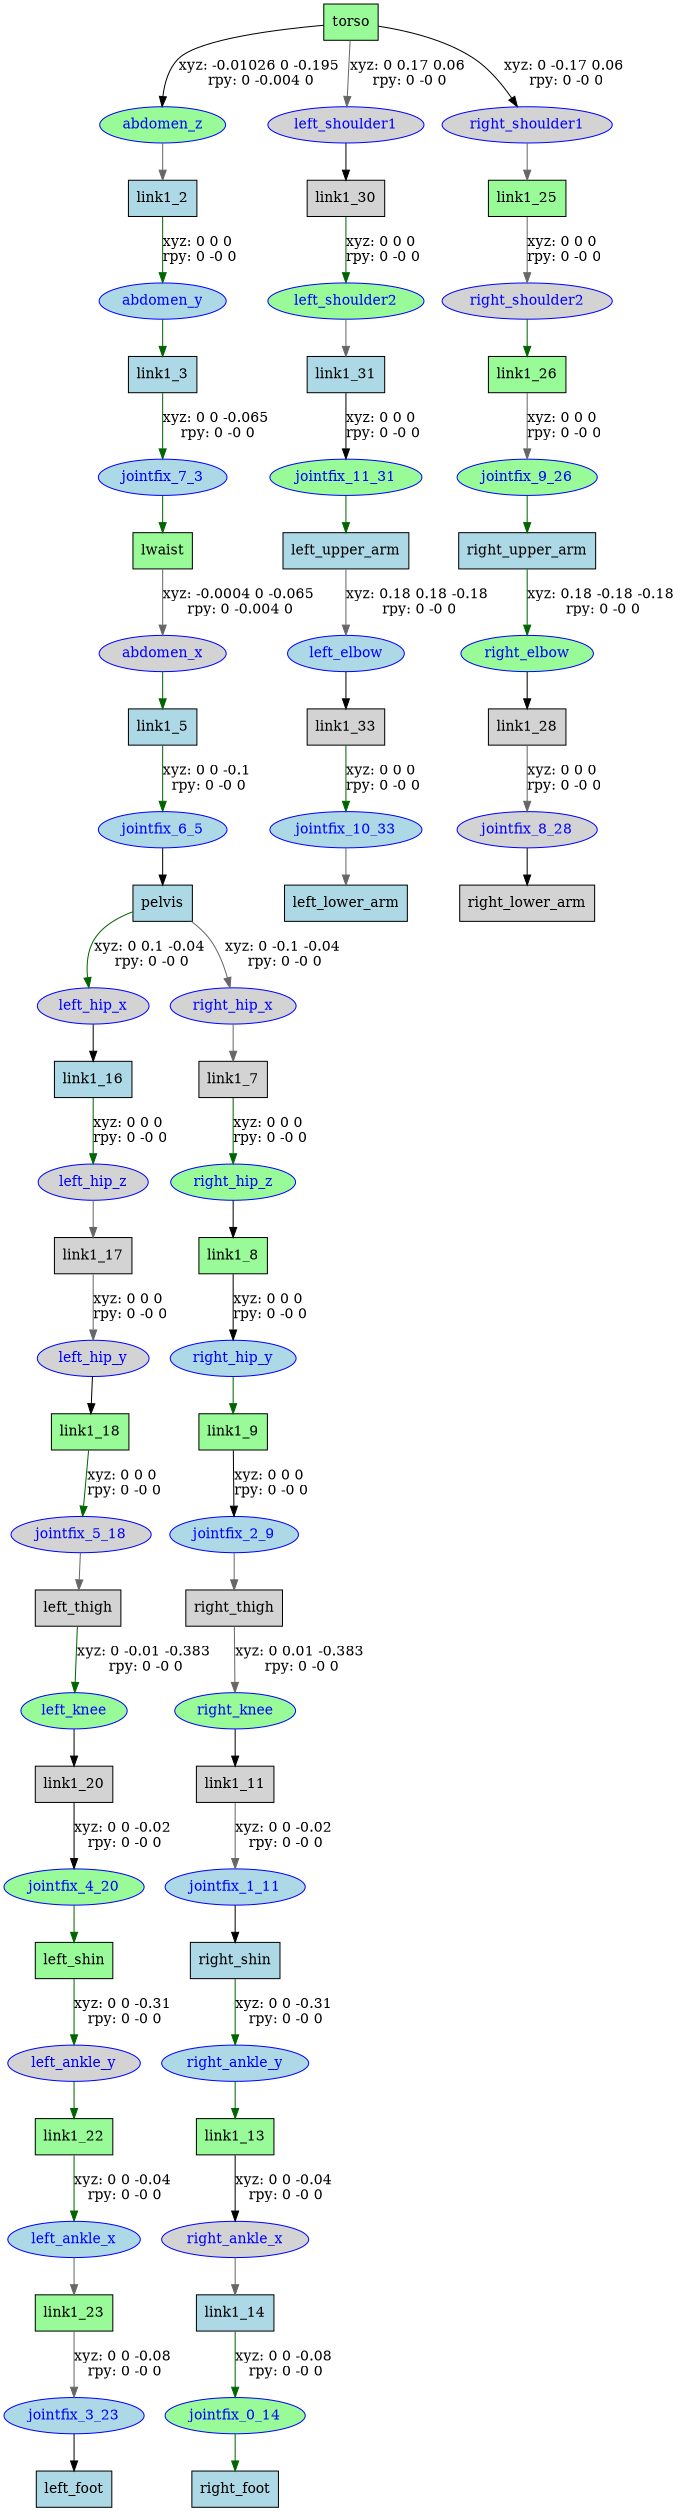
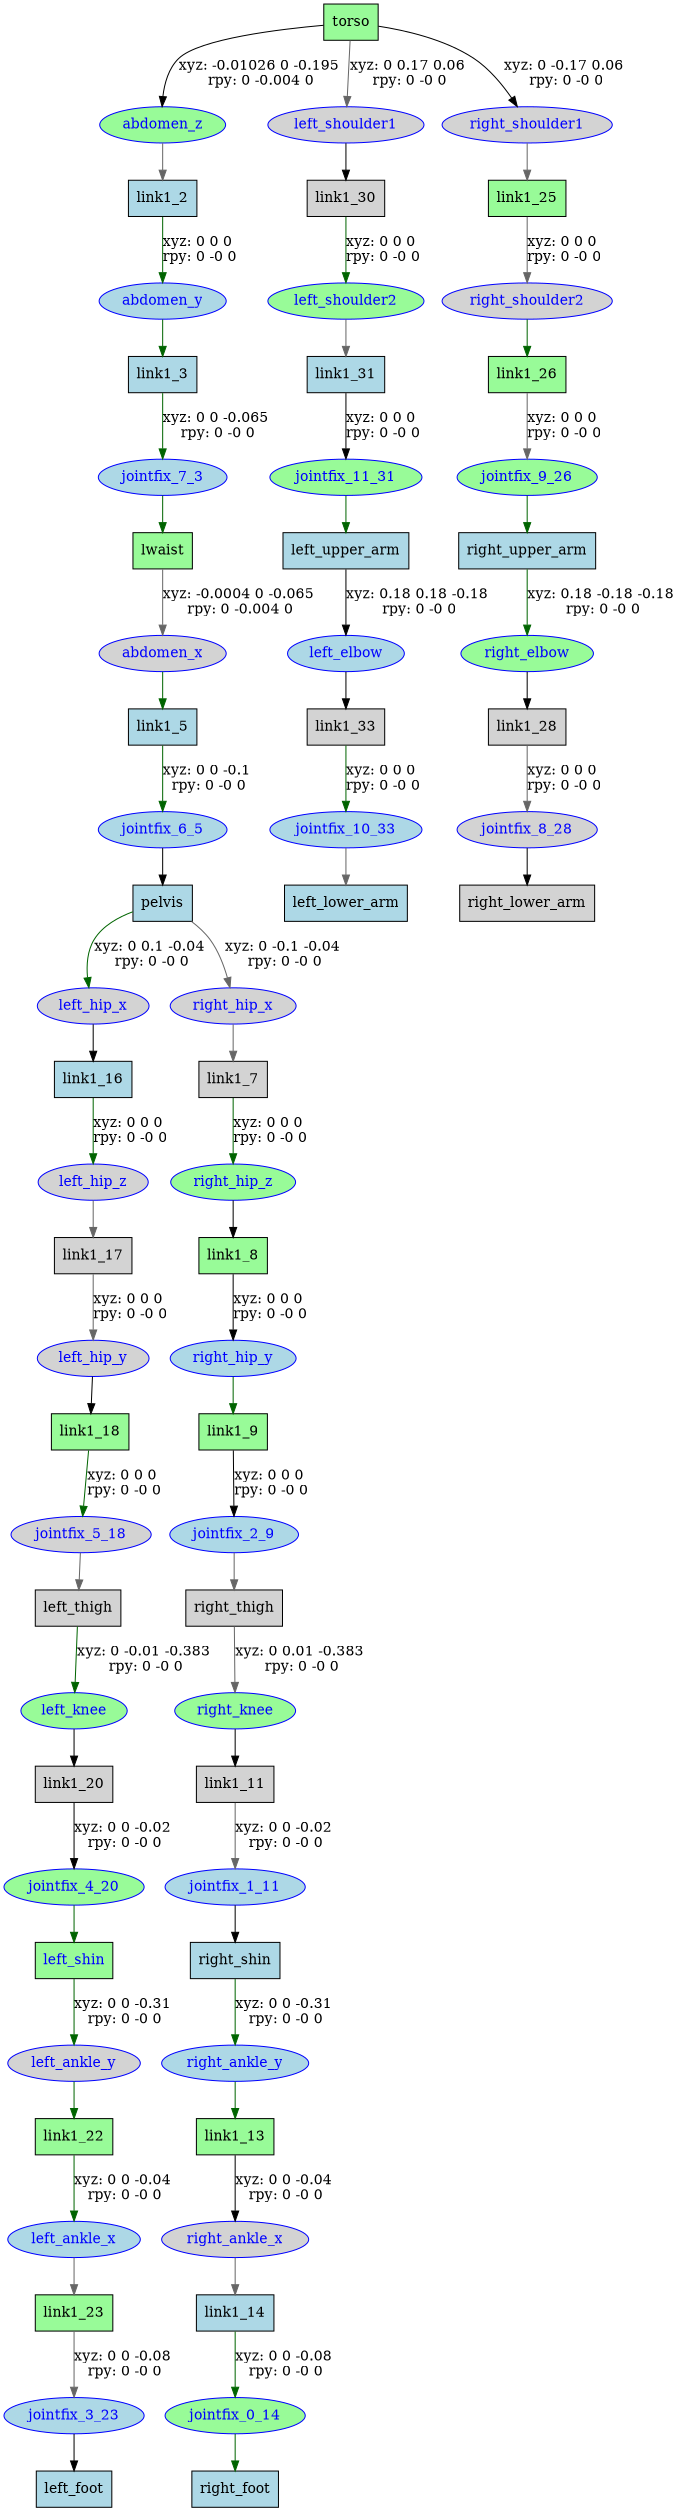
(346, 597) -> (346, 597)
(74, 1961) -> (74, 1961)
